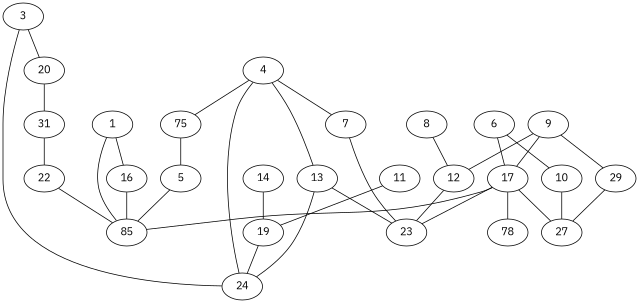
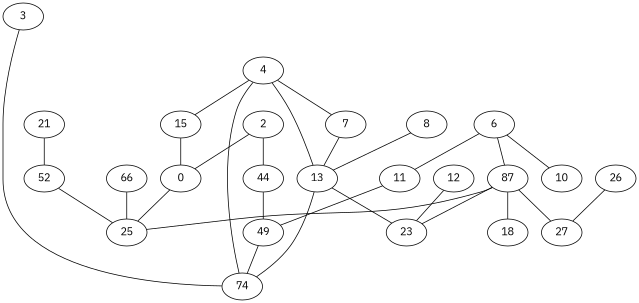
(44, 70) -> none
(44, 124) -> (44, 124)
(112, 124) -> none
(181, 124) -> (181, 124)
none -> (263, 124)
(548, 124) -> none
(440, 152) -> (372, 151)
none -> (447, 152)
(44, 178) -> (44, 178)
(127, 178) -> (127, 178)
(181, 178) -> (181, 178)
(263, 178) -> (263, 178)
(508, 178) -> (508, 178)
(616, 178) -> (616, 178)
(367, 182) -> (331, 152)
(562, 206) -> none
(127, 232) -> (127, 232)
(263, 232) -> (263, 232)
(508, 232) -> (508, 232)
(242, 286) -> (242, 286)
